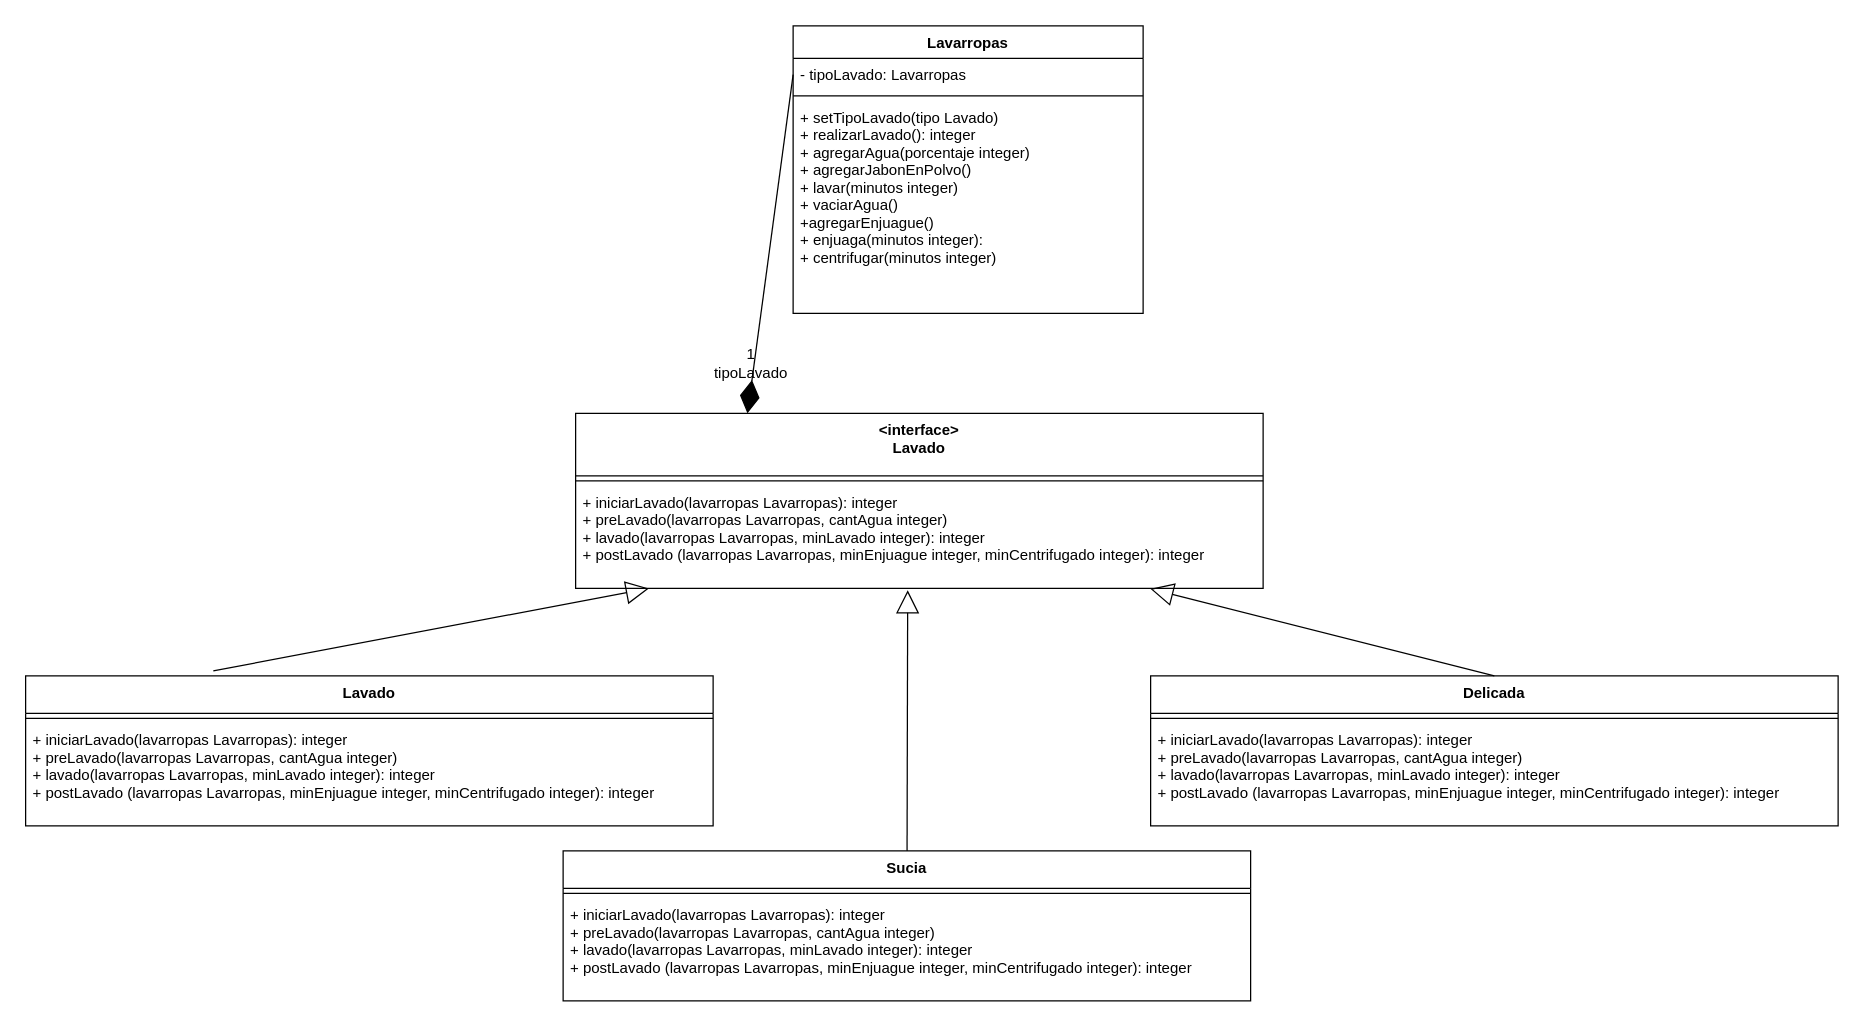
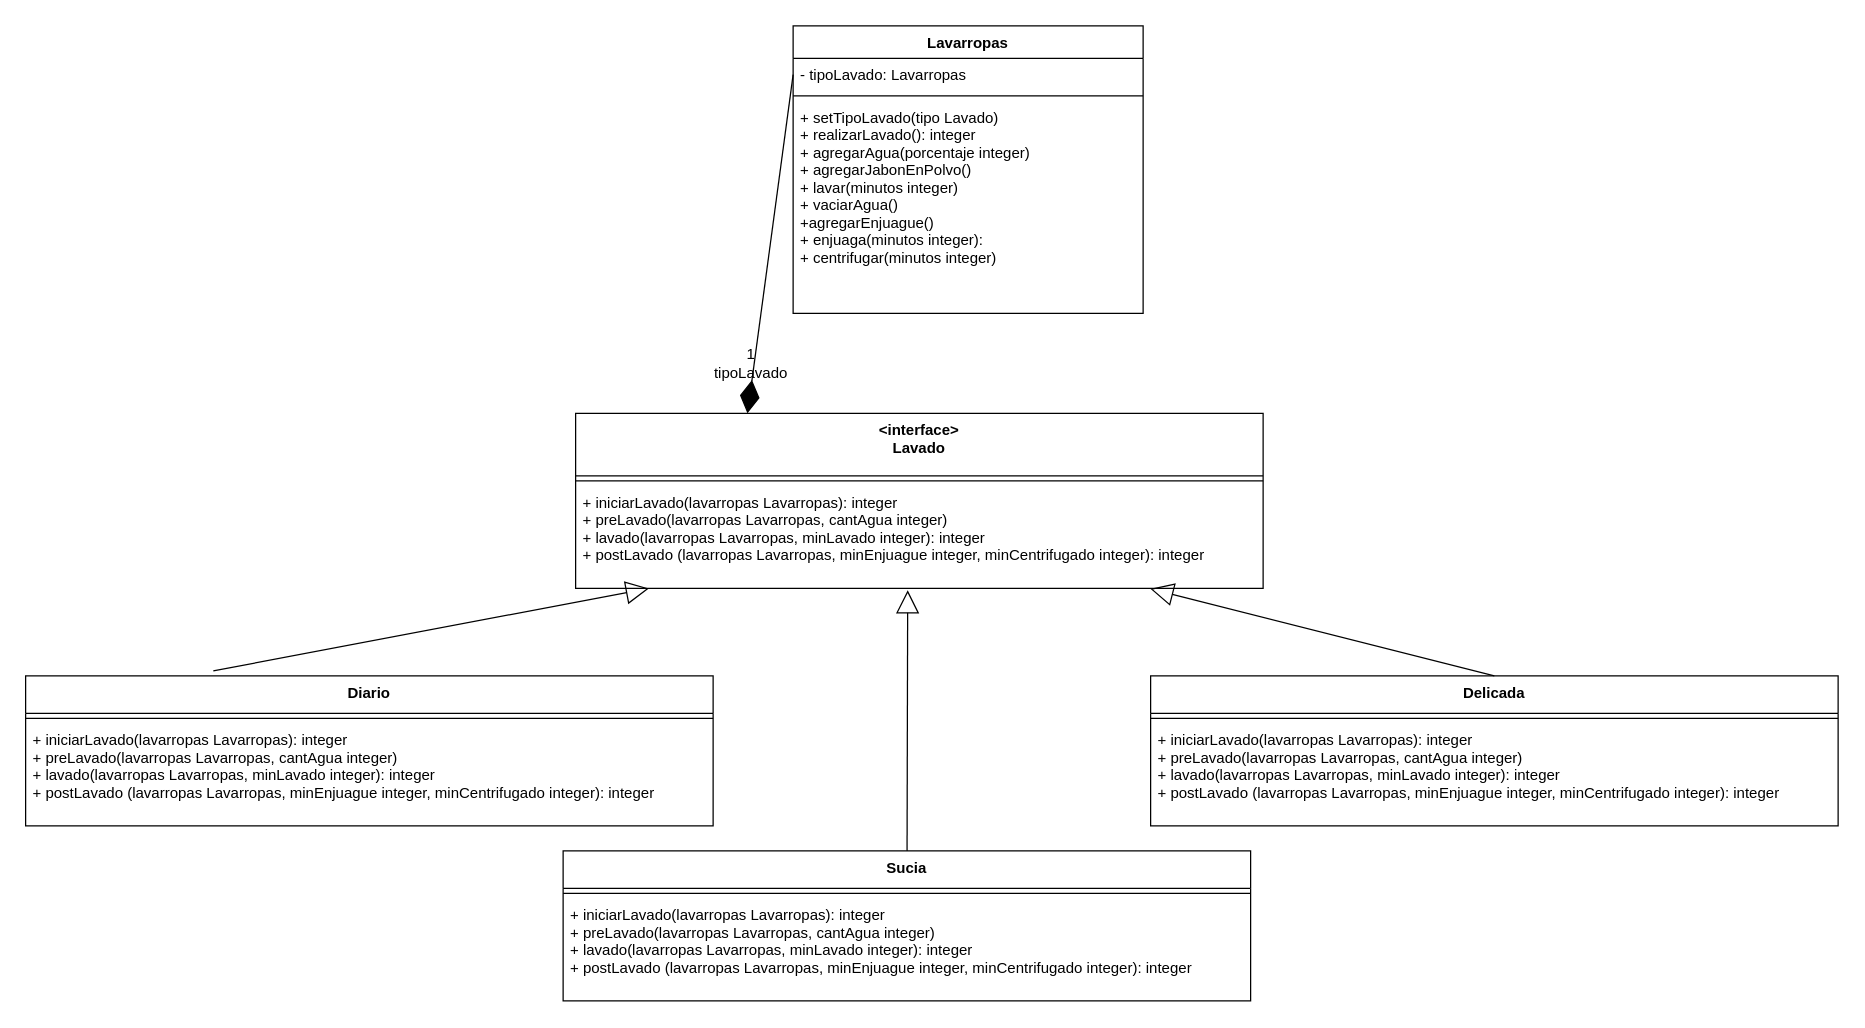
(369, 693) -> (369, 693)
